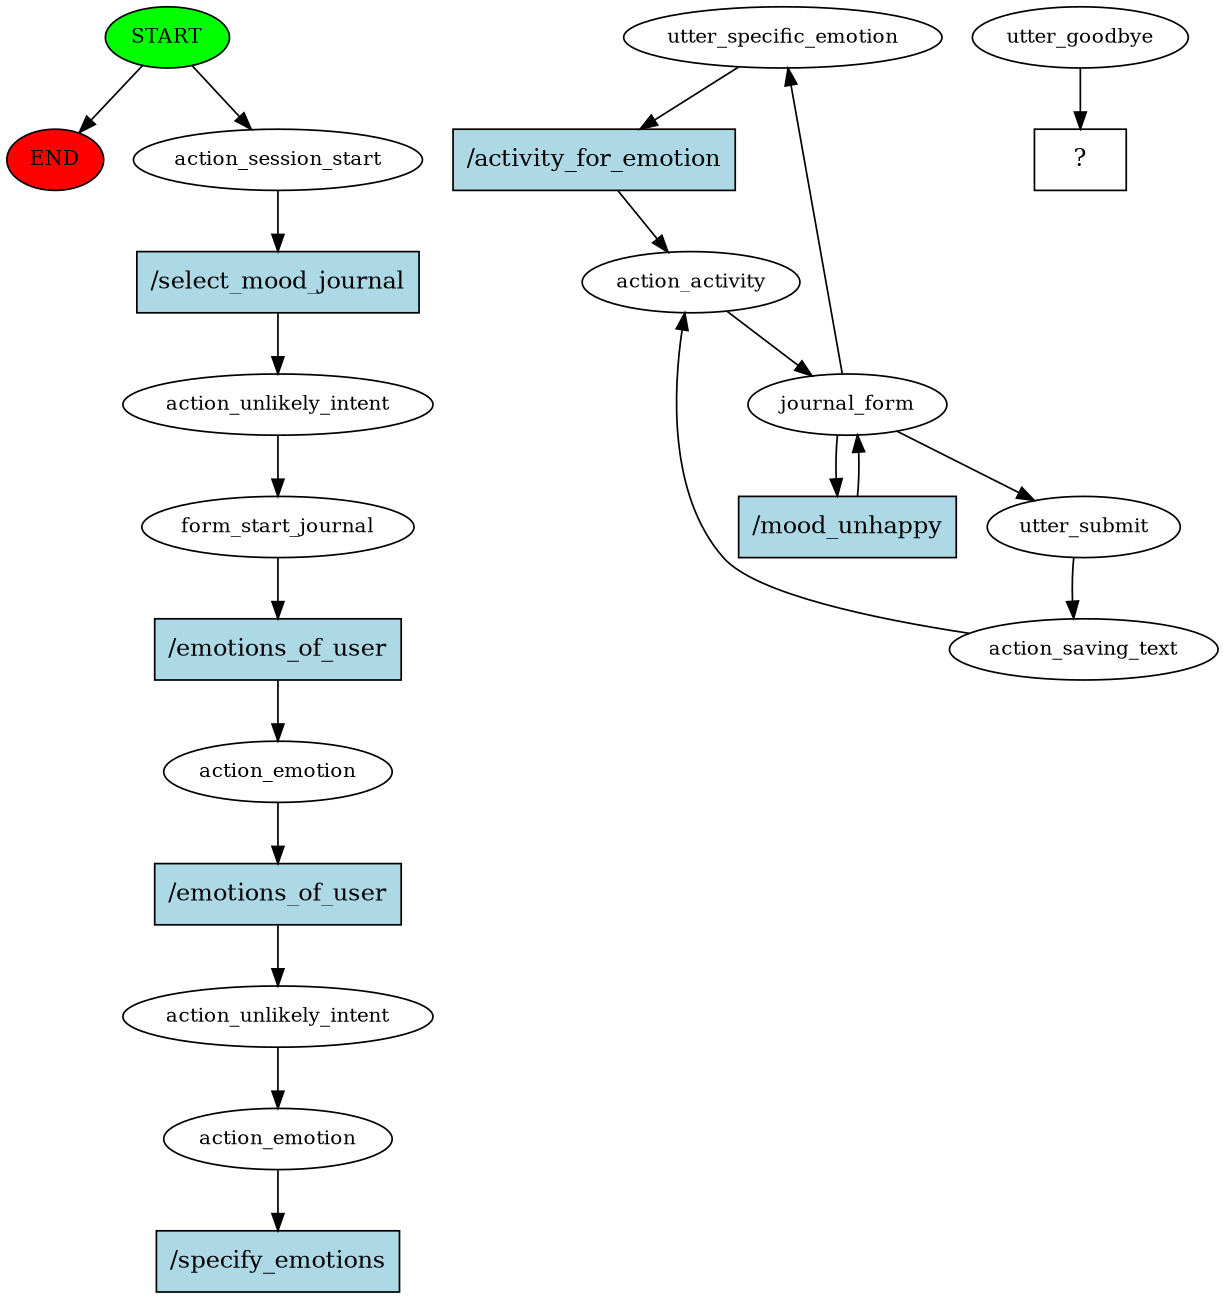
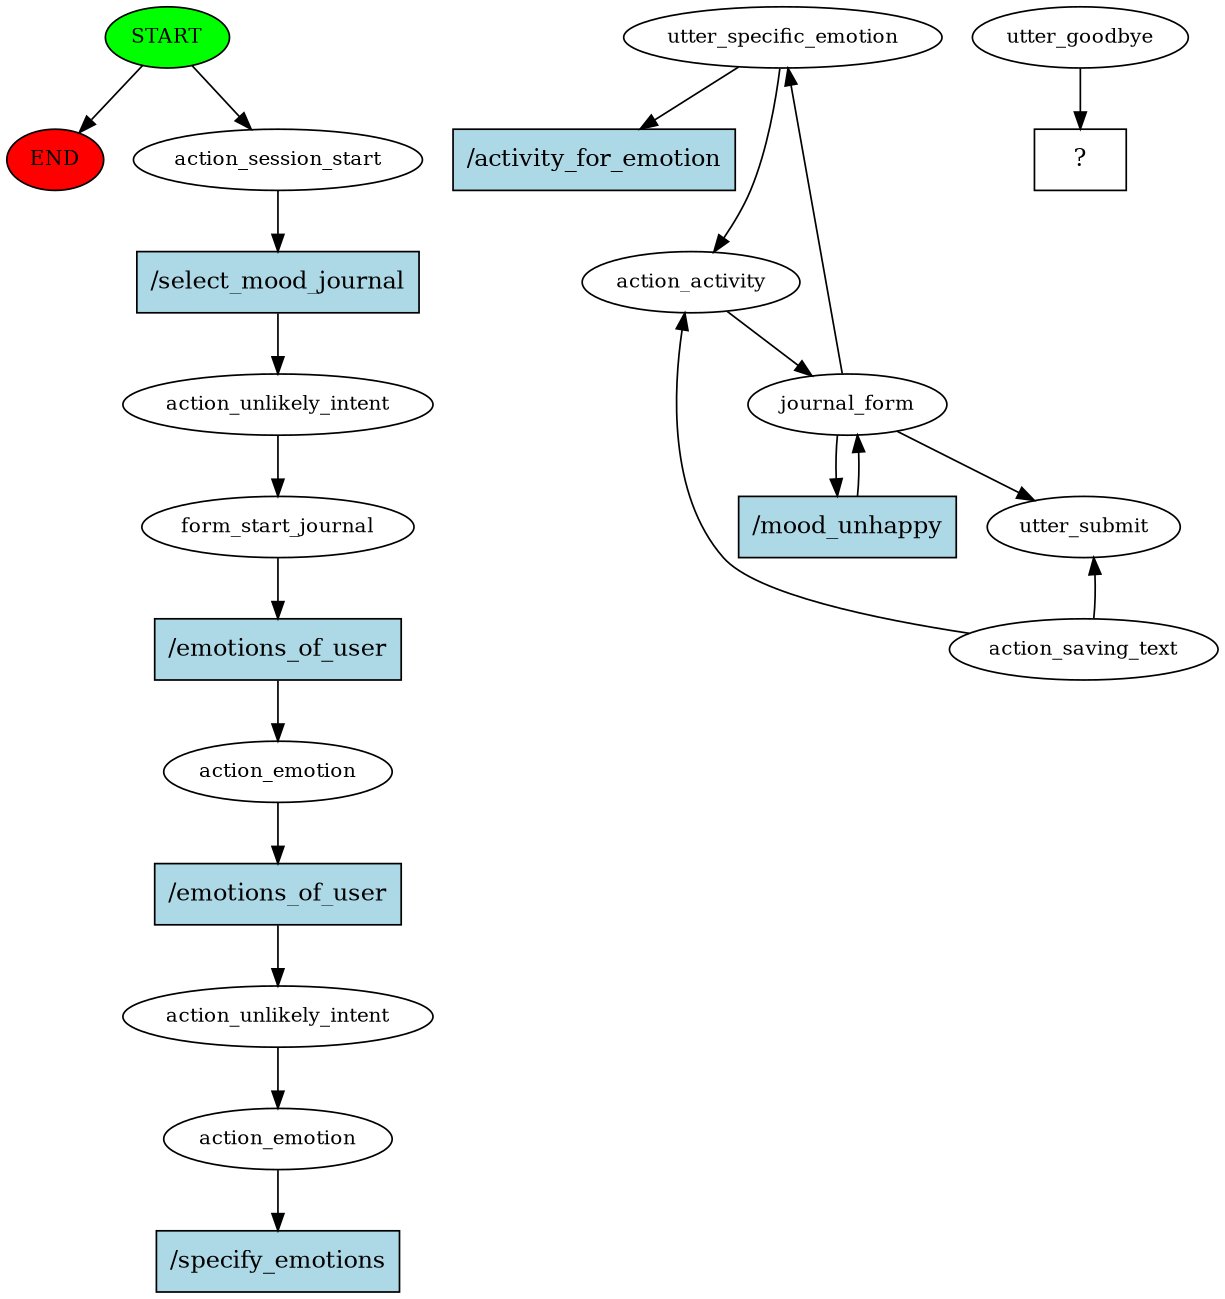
(638, 215) -> (762, 157)
(1072, 579) -> (1095, 596)
